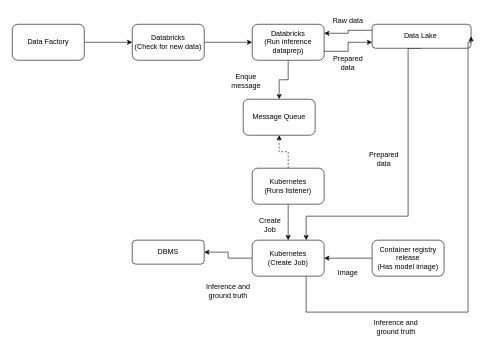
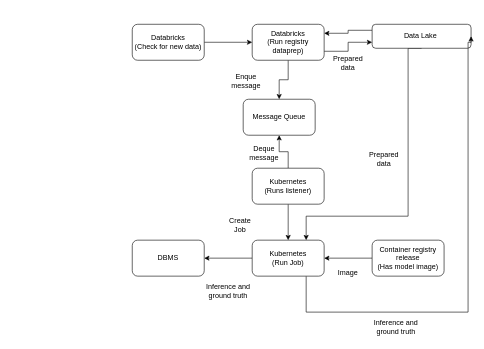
(348, 21) -> none
(48, 42) -> none
(126, 42) -> none
(288, 42) -> (288, 42)
(285, 152) -> (285, 152)
none -> (264, 153)
(270, 225) -> (240, 225)
(168, 252) -> (168, 258)
(288, 258) -> (288, 258)
